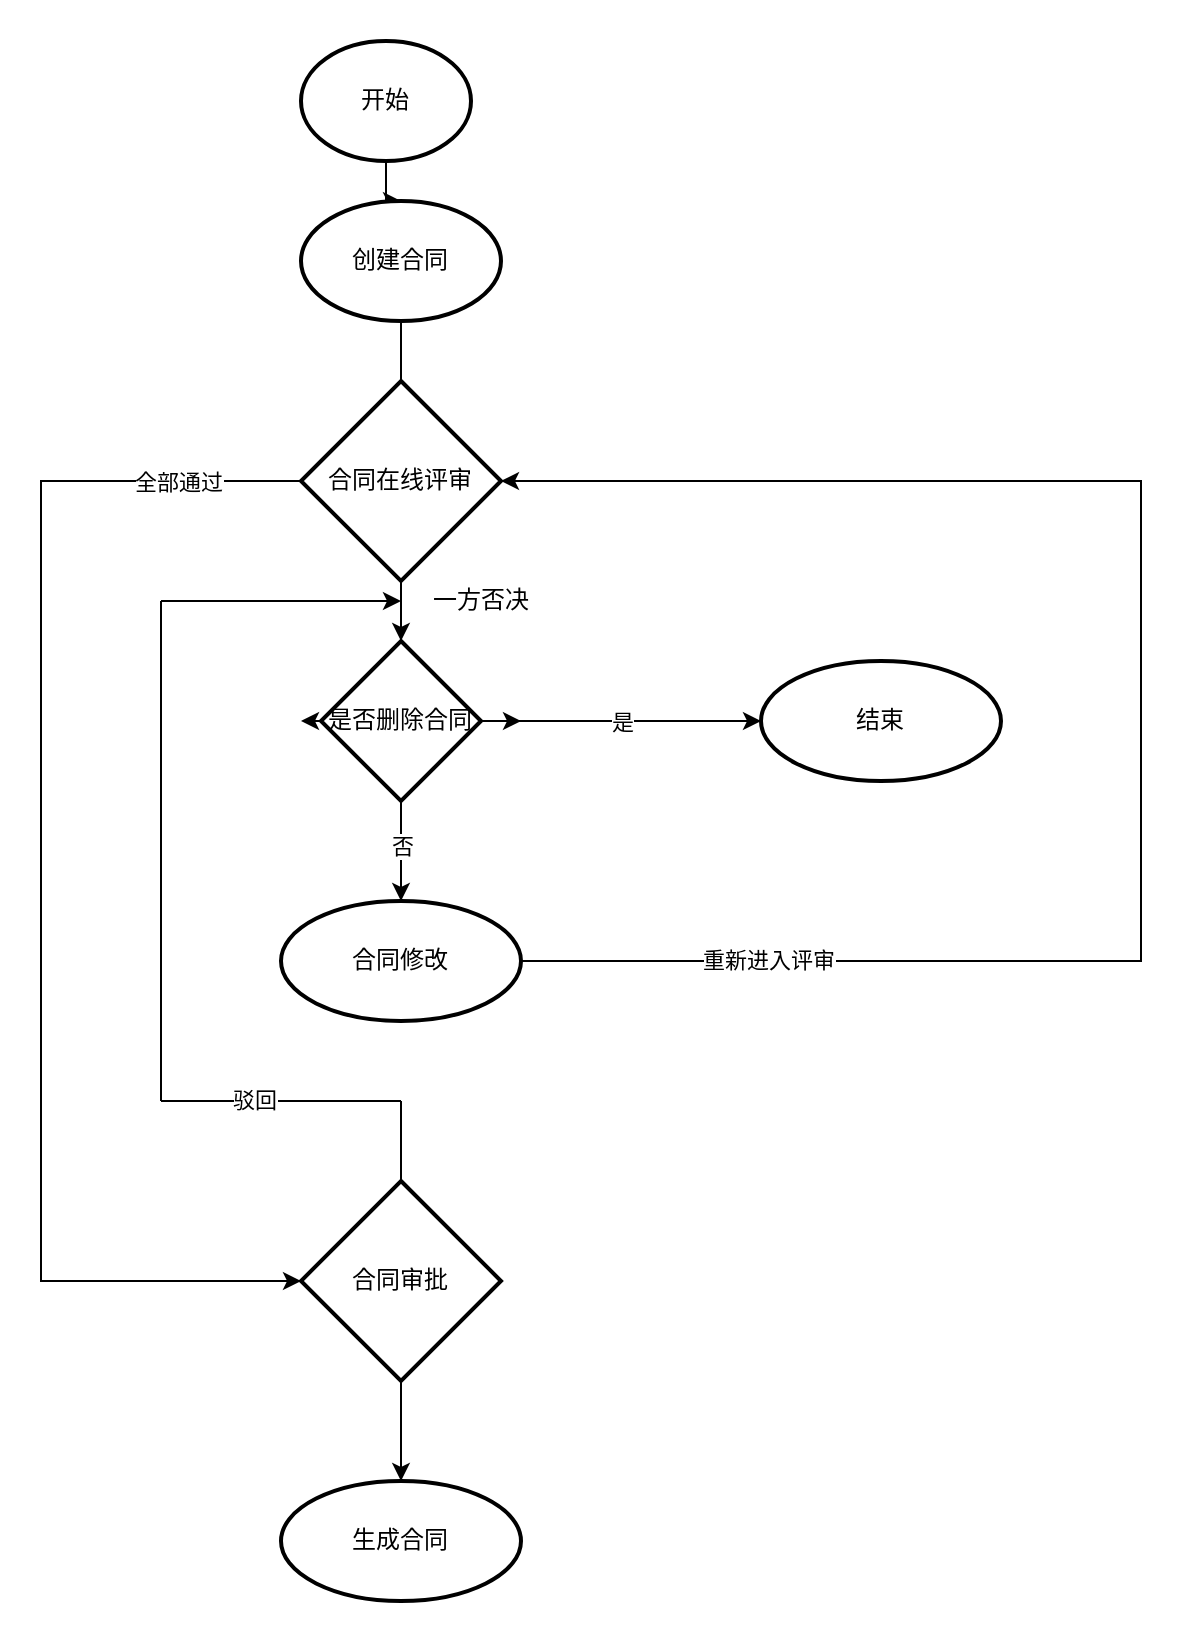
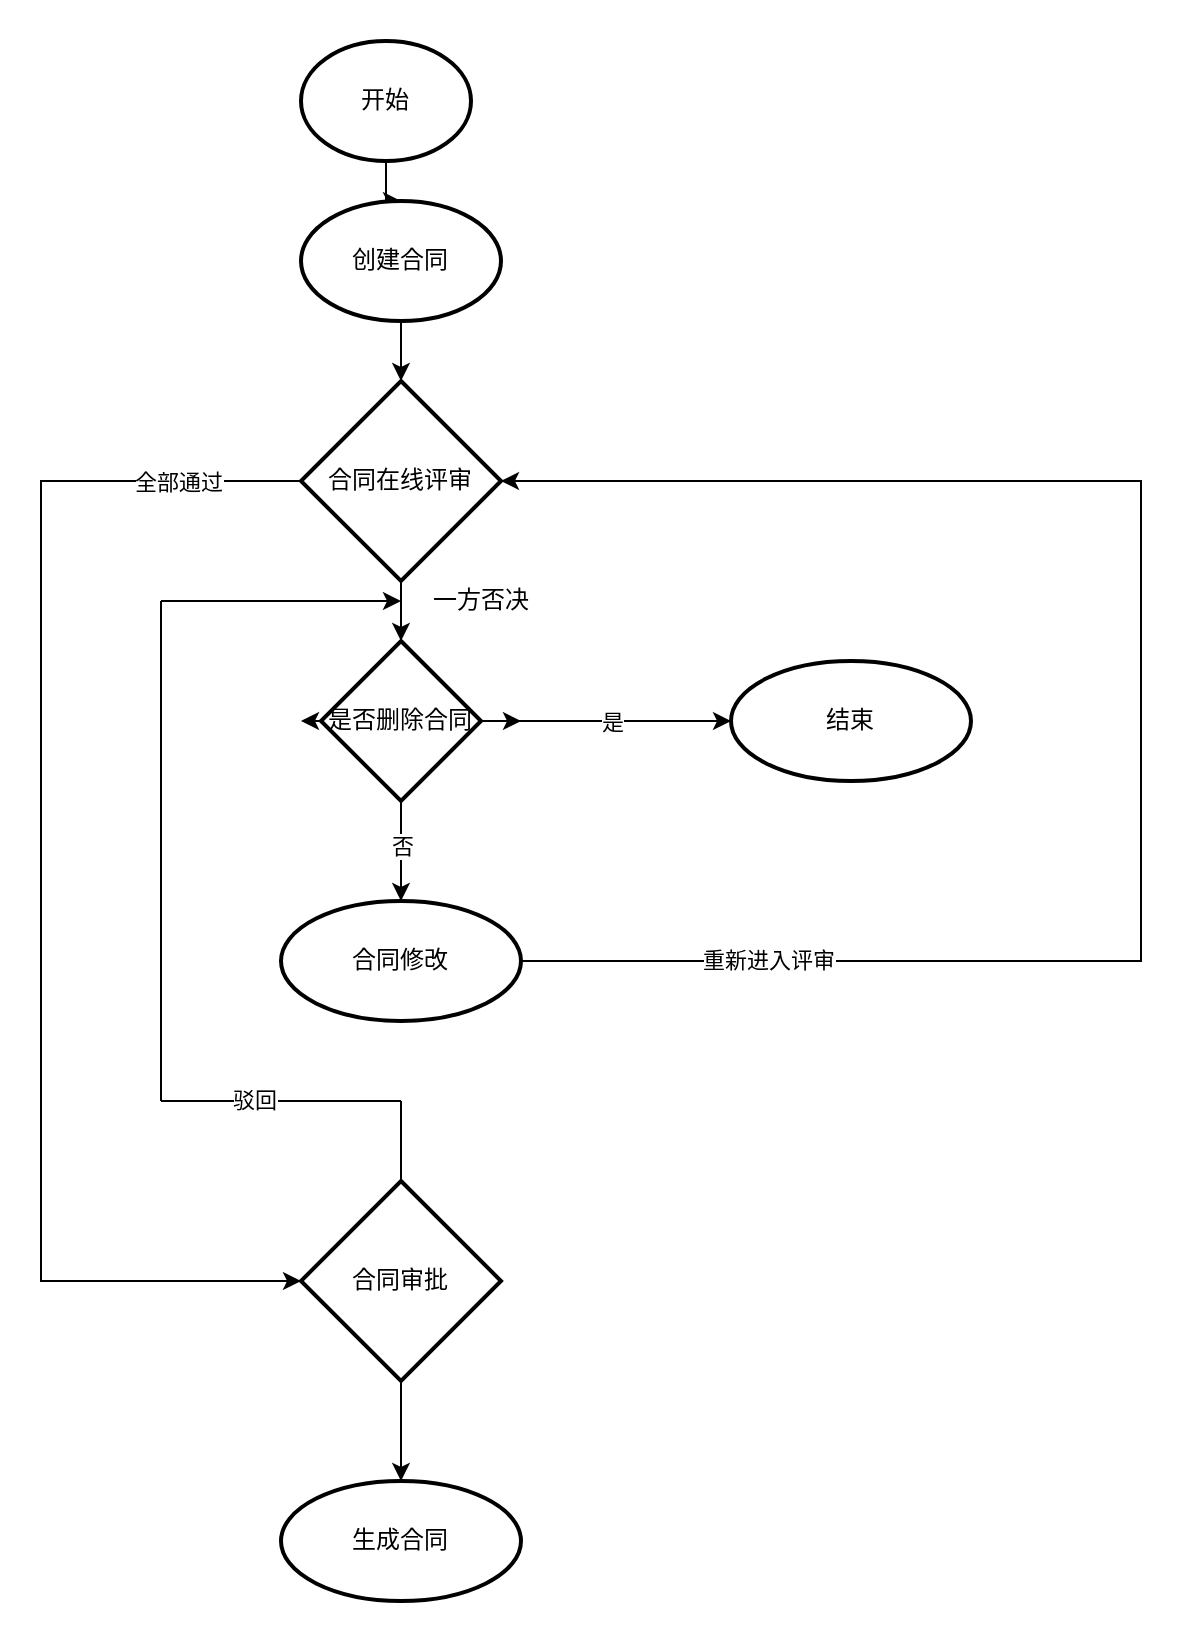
(401, 371) -> (401, 366)
(881, 721) -> (851, 721)
